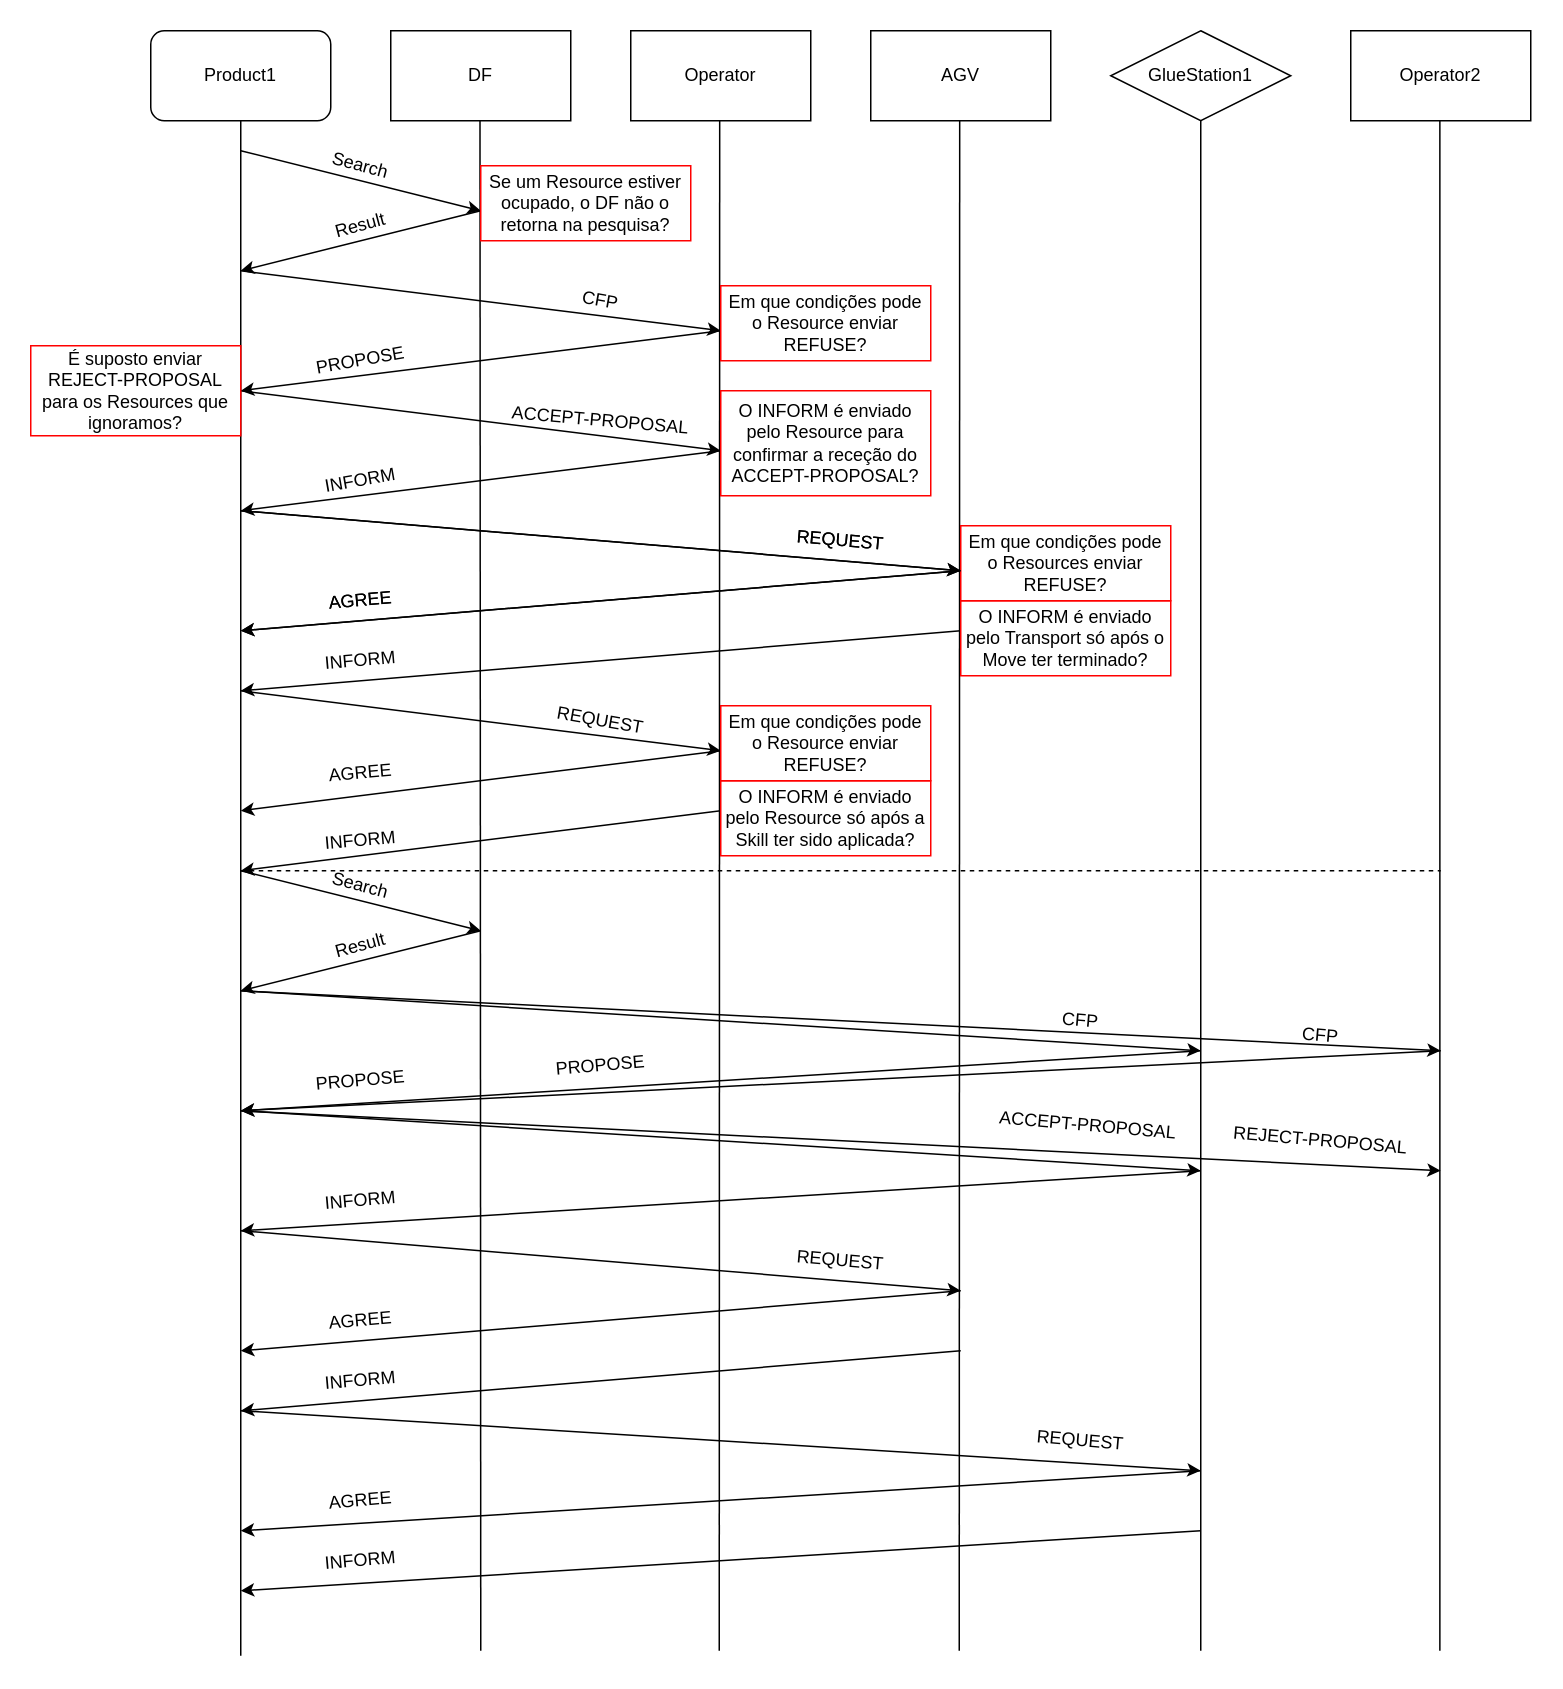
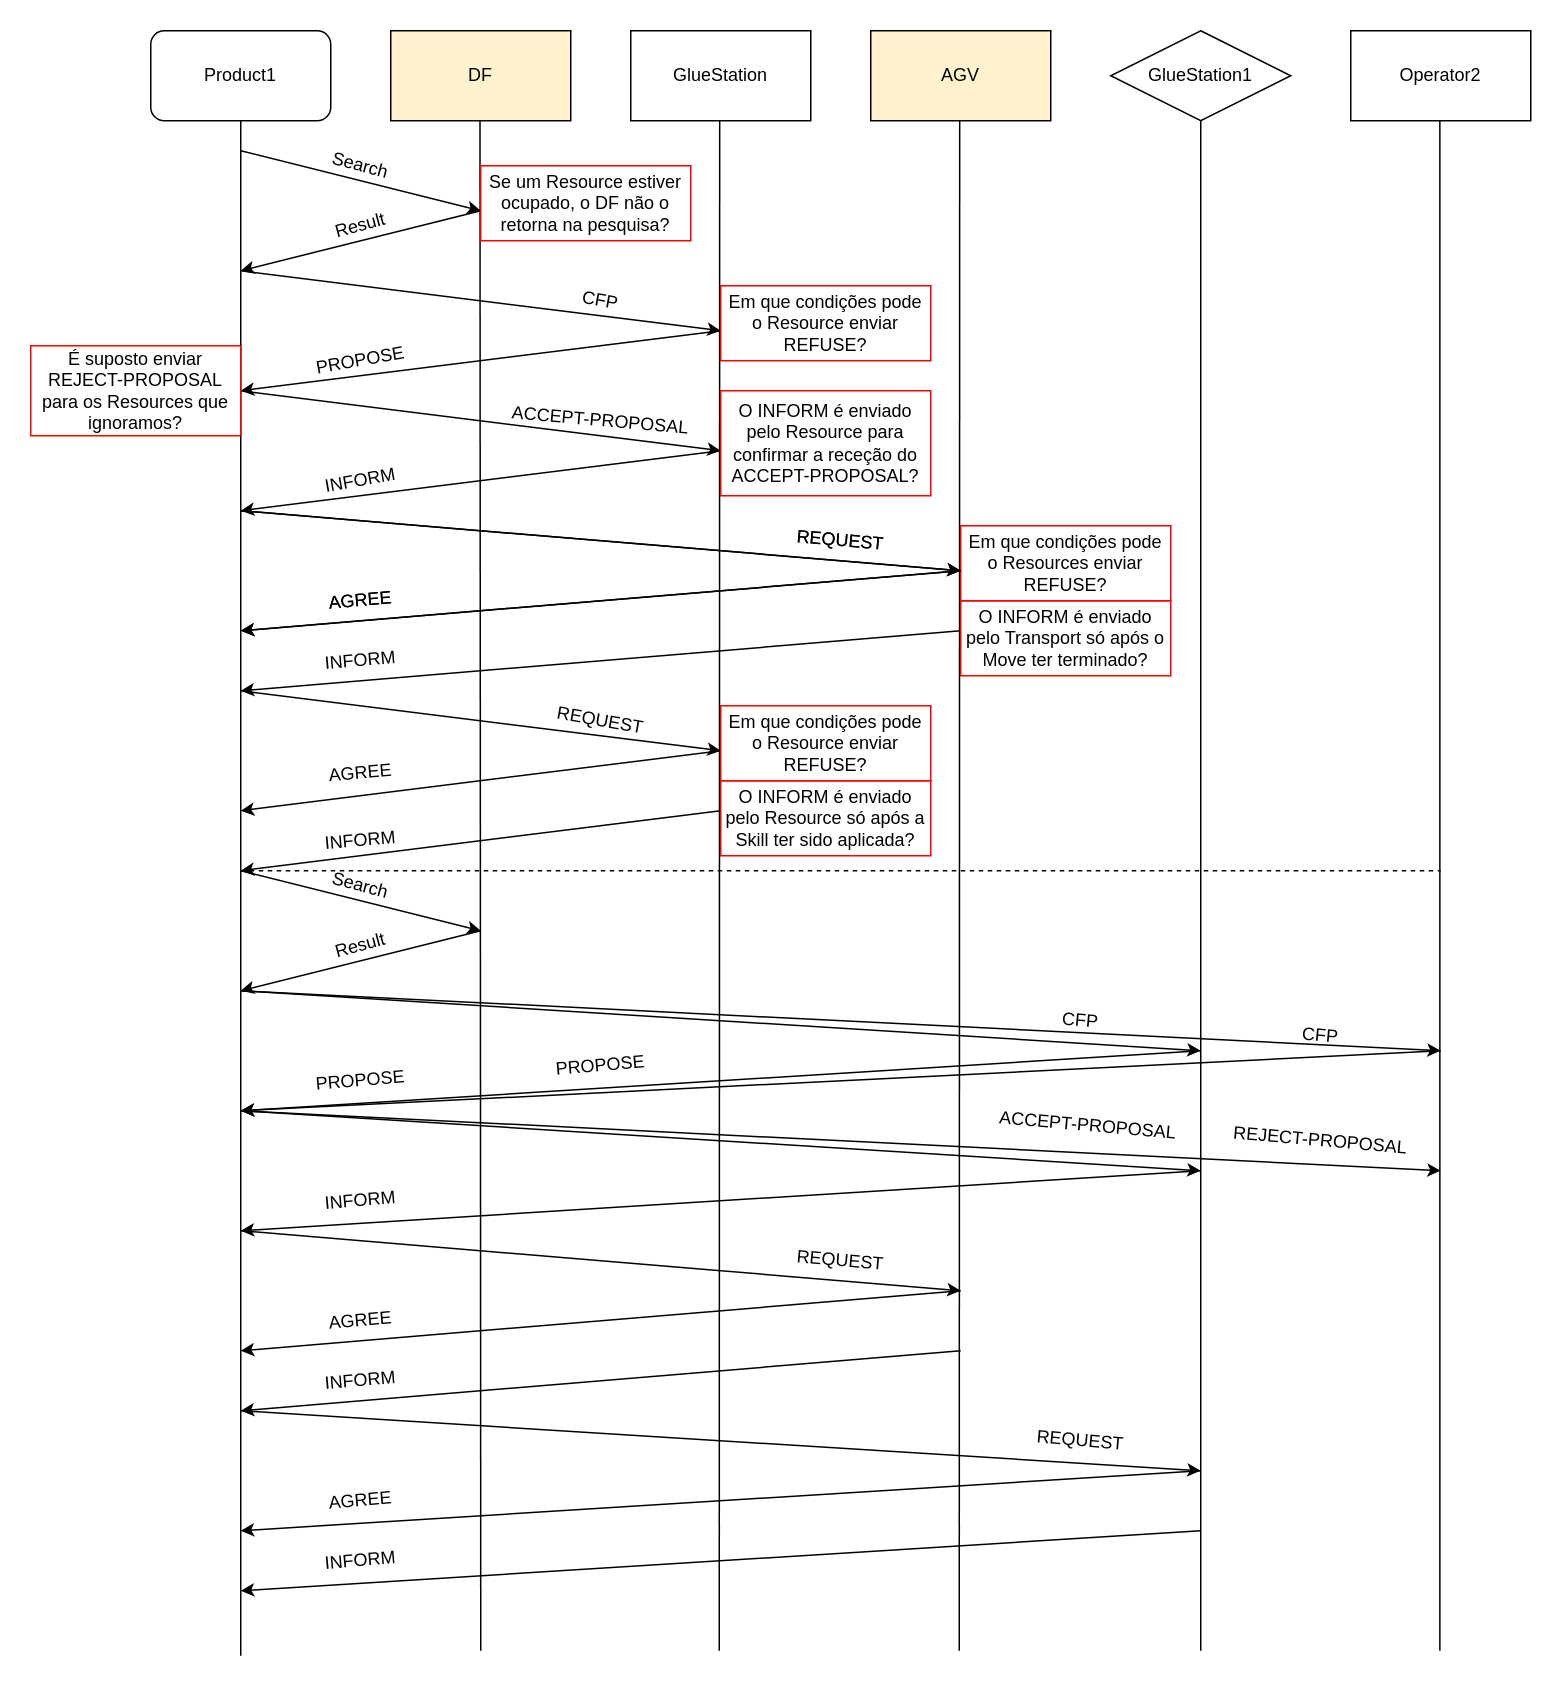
(481, 76) -> (481, 76)
(721, 76) -> (721, 76)
(961, 76) -> (961, 76)
